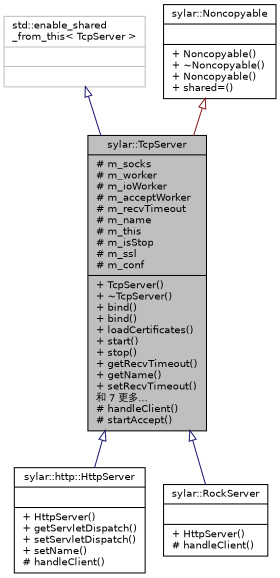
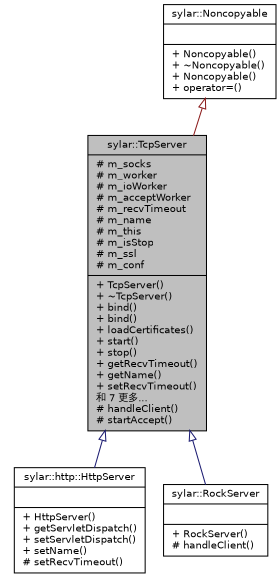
(75, 52) -> none
(203, 88) -> (207, 88)
(209, 534) -> (210, 534)
(64, 562) -> (73, 562)
